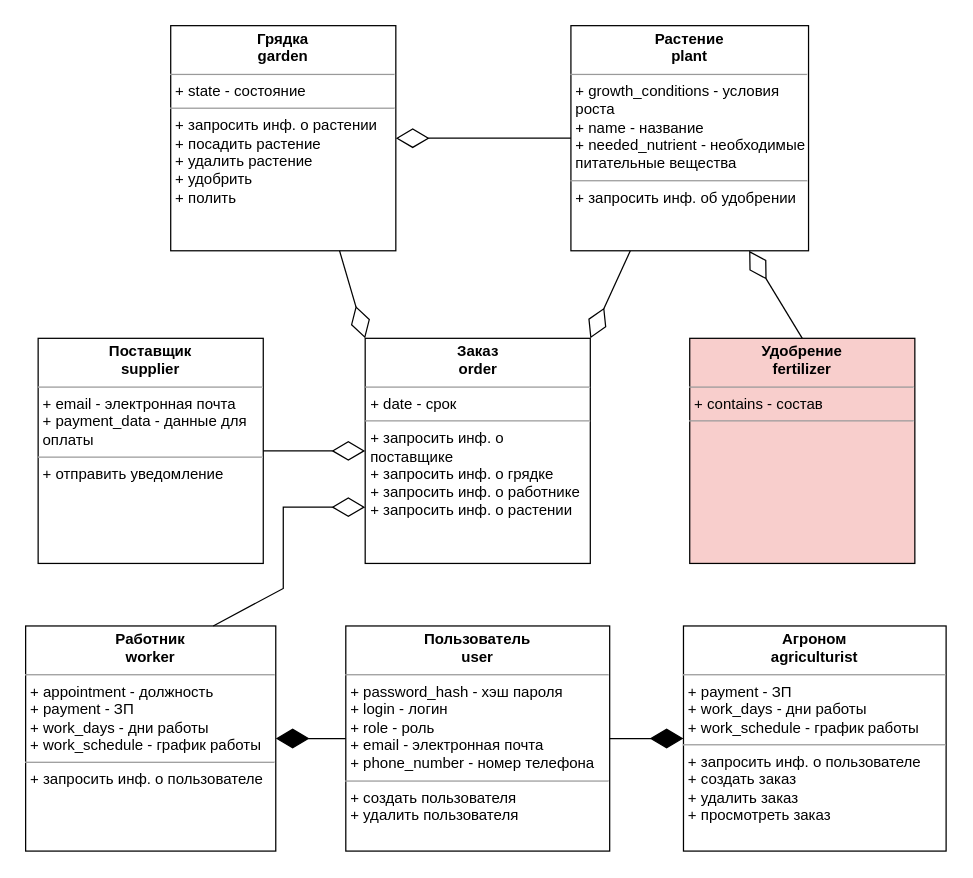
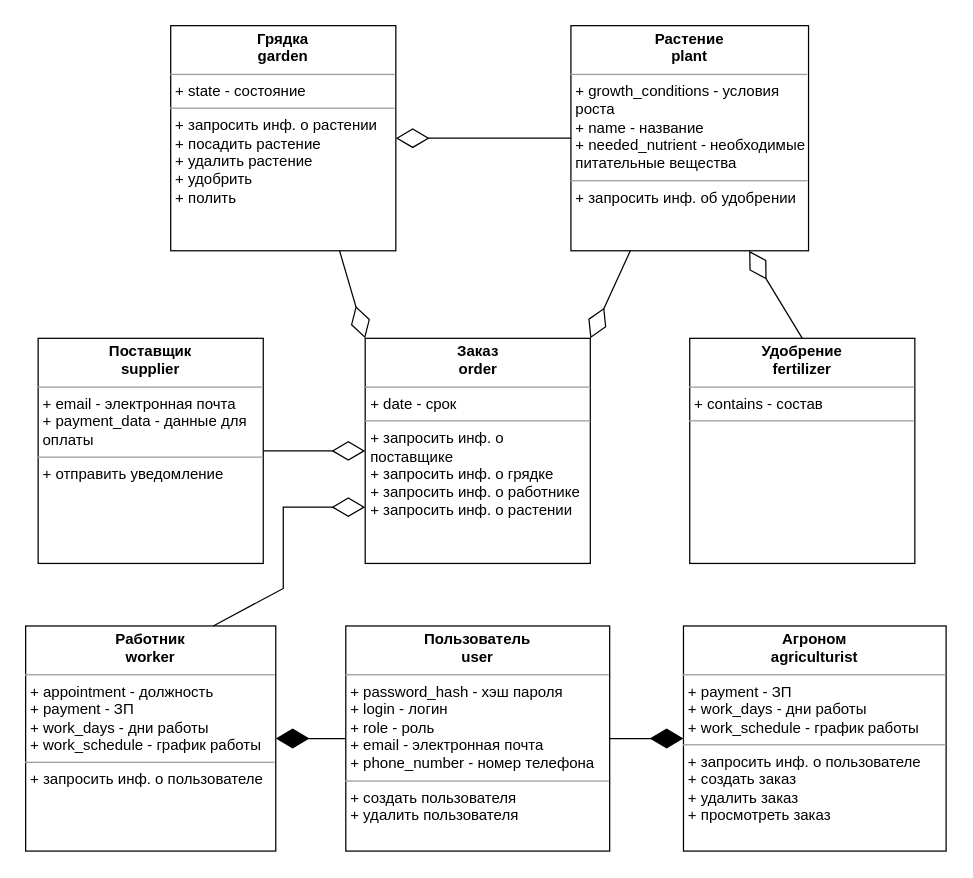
(802, 451) -> (802, 451)
